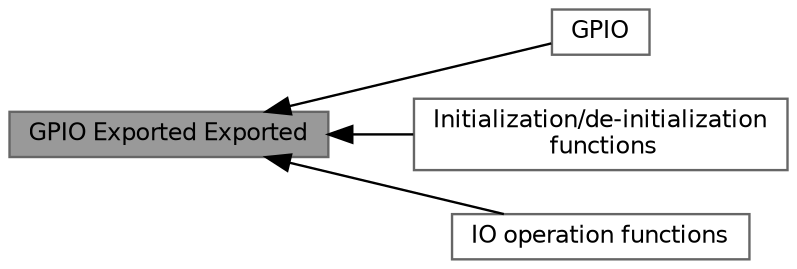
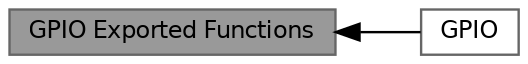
(169, 134) -> (172, 32)
(601, 134) -> none
(601, 237) -> none
